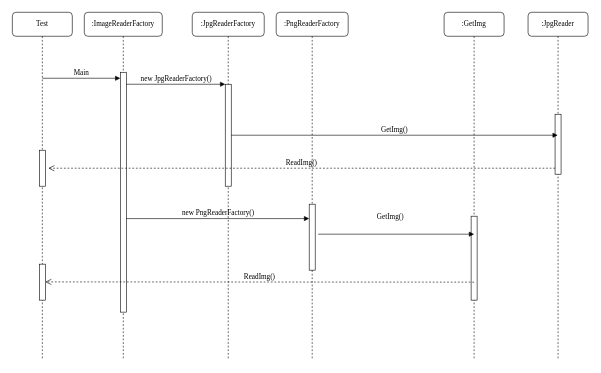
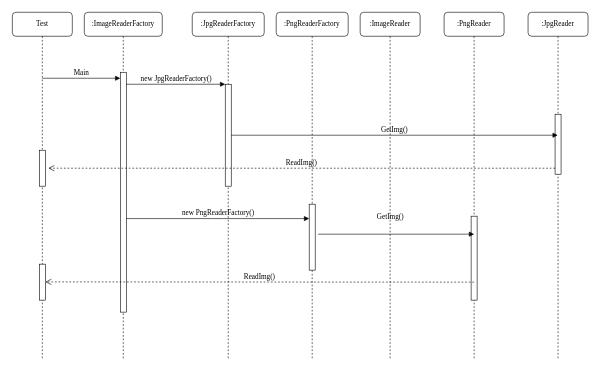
(474, 24) -> (474, 24)
none -> (390, 186)
